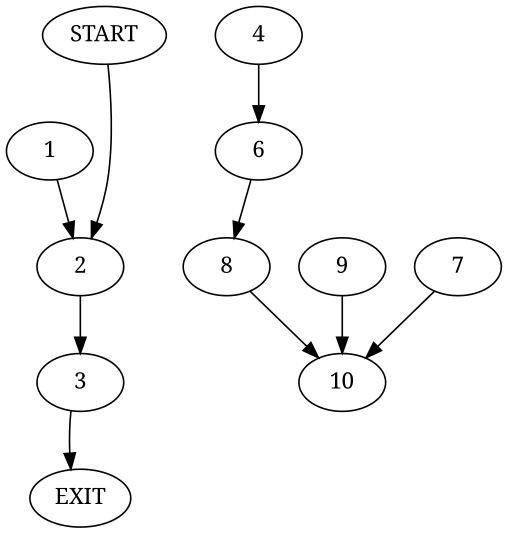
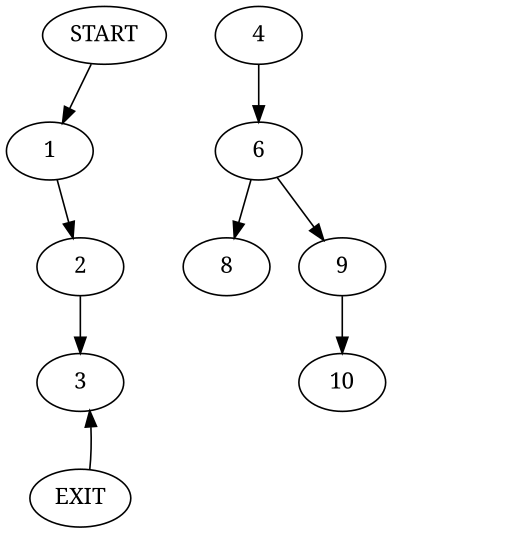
(111, 144) -> (80, 86)
none -> (296, 202)
(458, 267) -> none
(278, 319) -> none
(70, 432) -> (91, 448)
